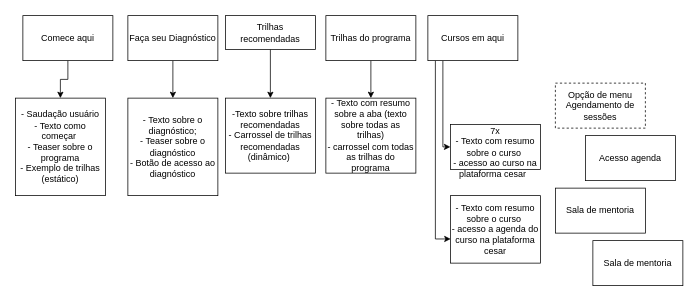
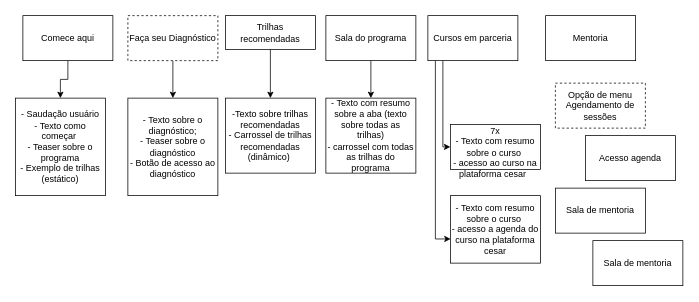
(173, 38) -> (173, 38)
(371, 38) -> (371, 38)
(473, 38) -> (473, 38)
none -> (591, 38)
